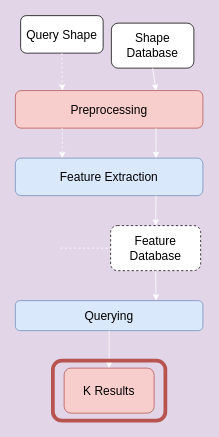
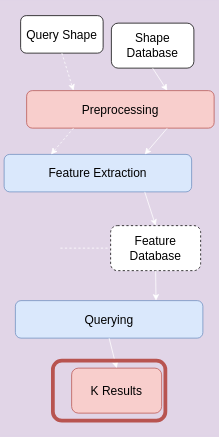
(109, 109) -> (120, 109)
(109, 177) -> (98, 173)
(109, 315) -> (109, 319)
(109, 390) -> (117, 390)
